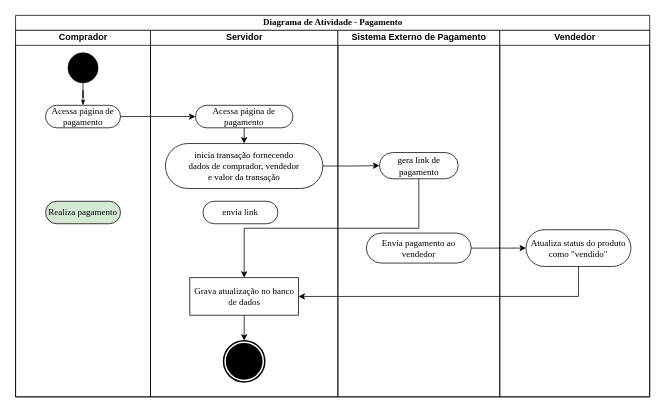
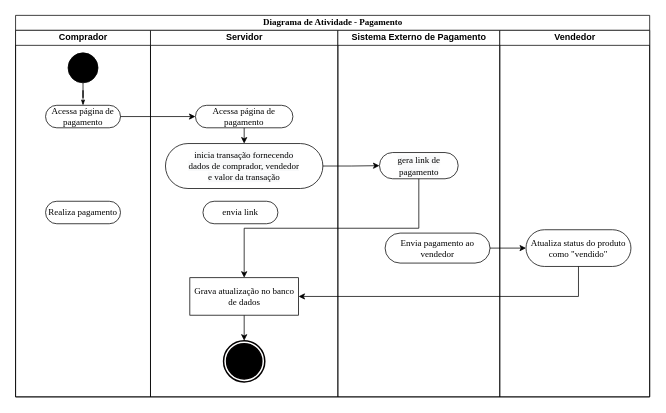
(83, 213) -> (83, 213)
(419, 248) -> (438, 248)
